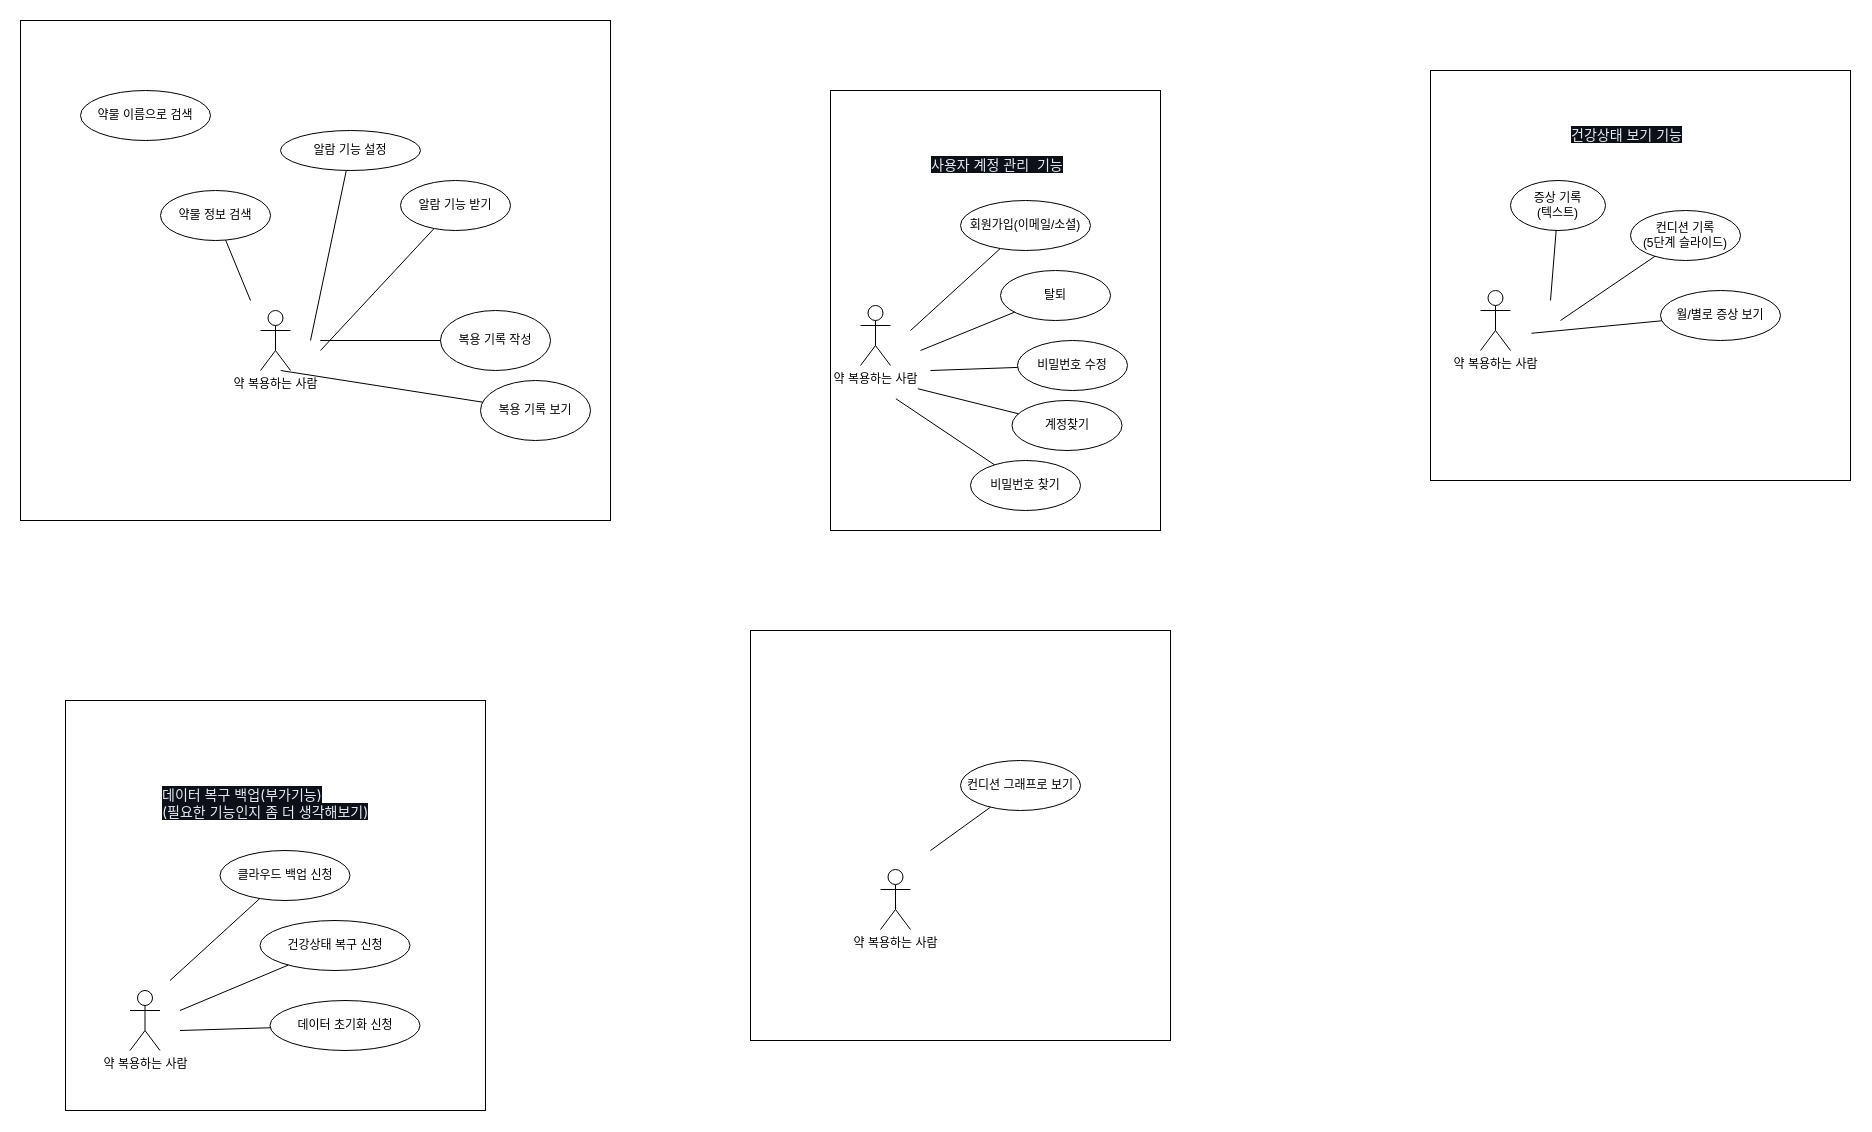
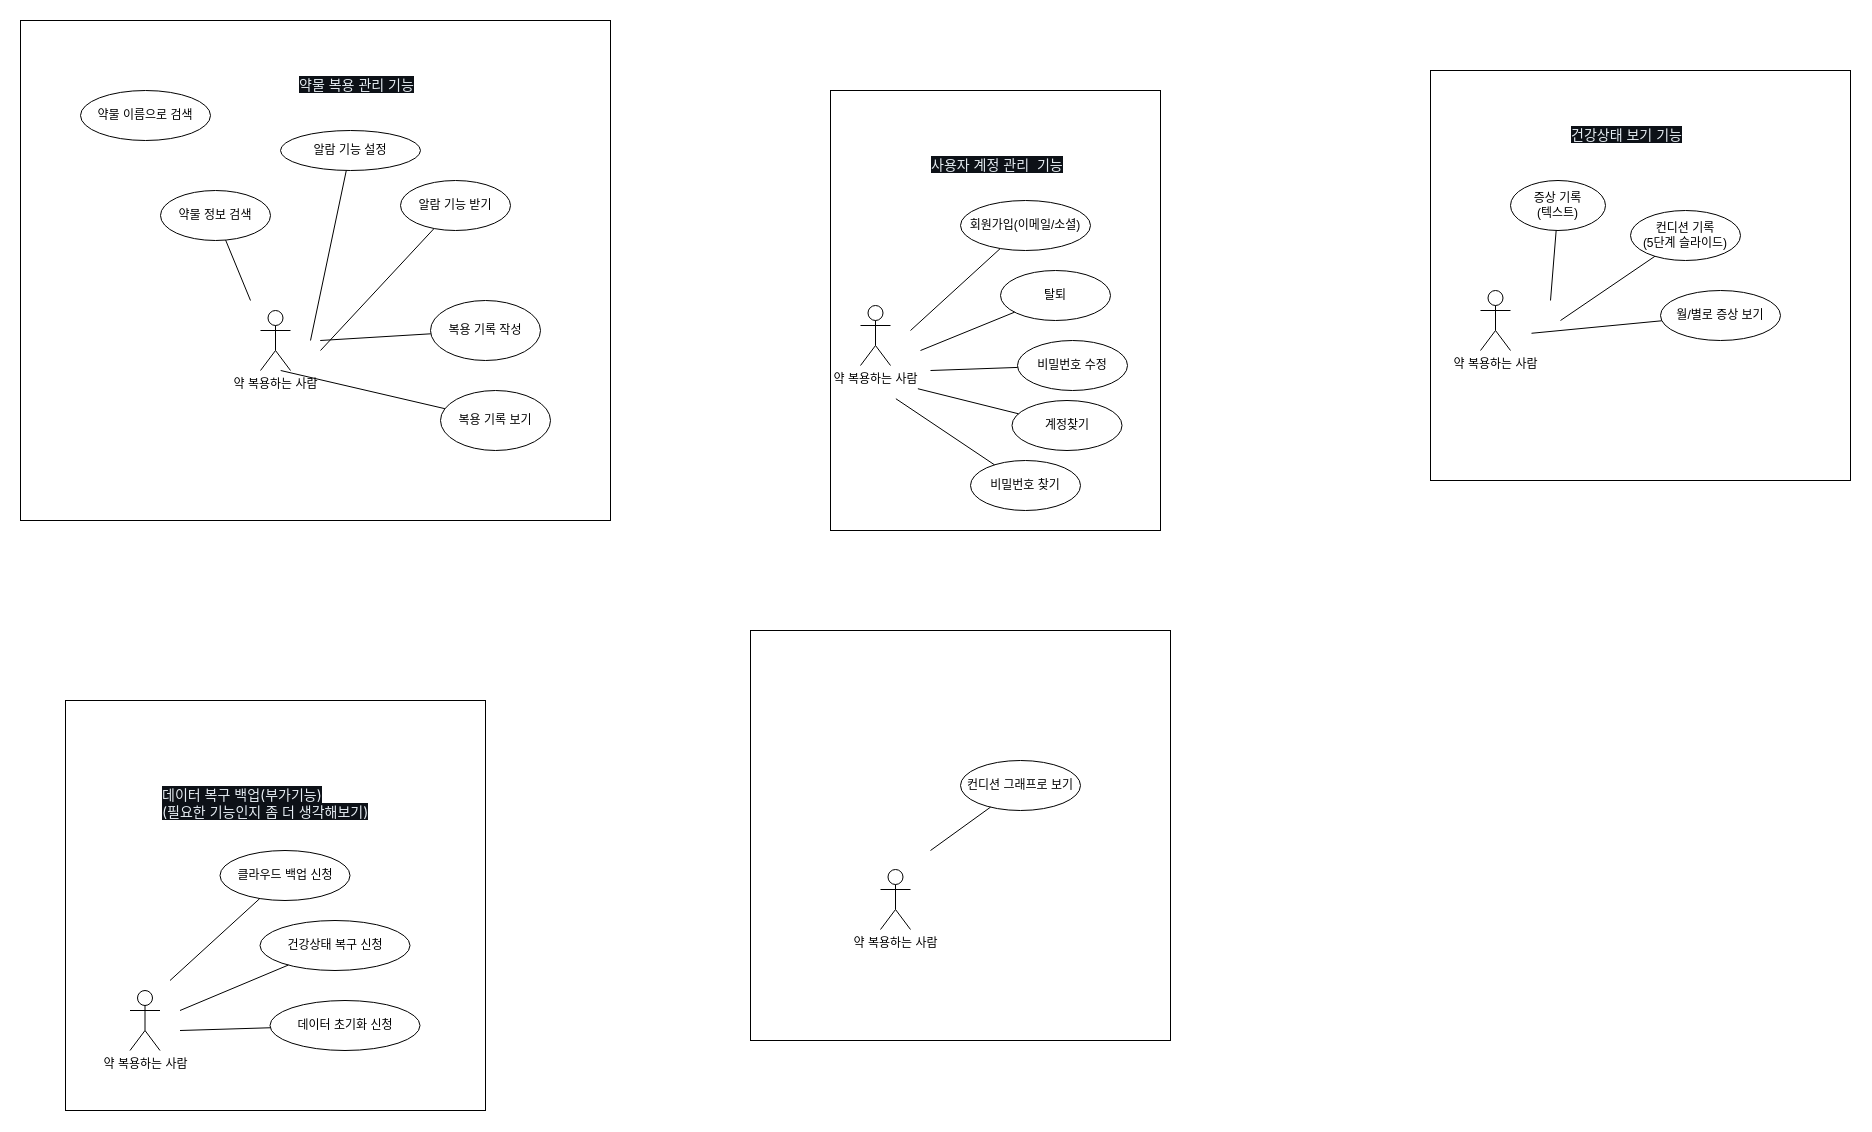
none -> (361, 86)
(496, 341) -> (486, 331)
(536, 411) -> (496, 421)
